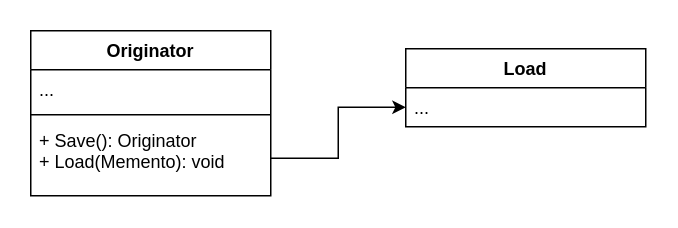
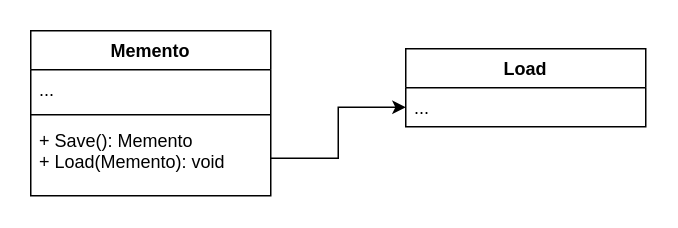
(150, 51) -> (150, 51)
(128, 141) -> (118, 141)
